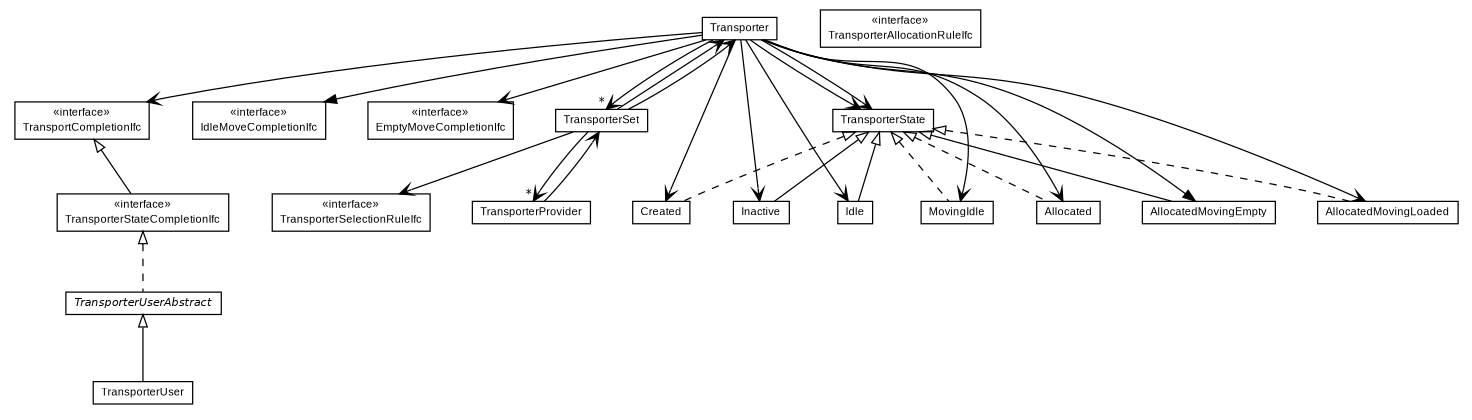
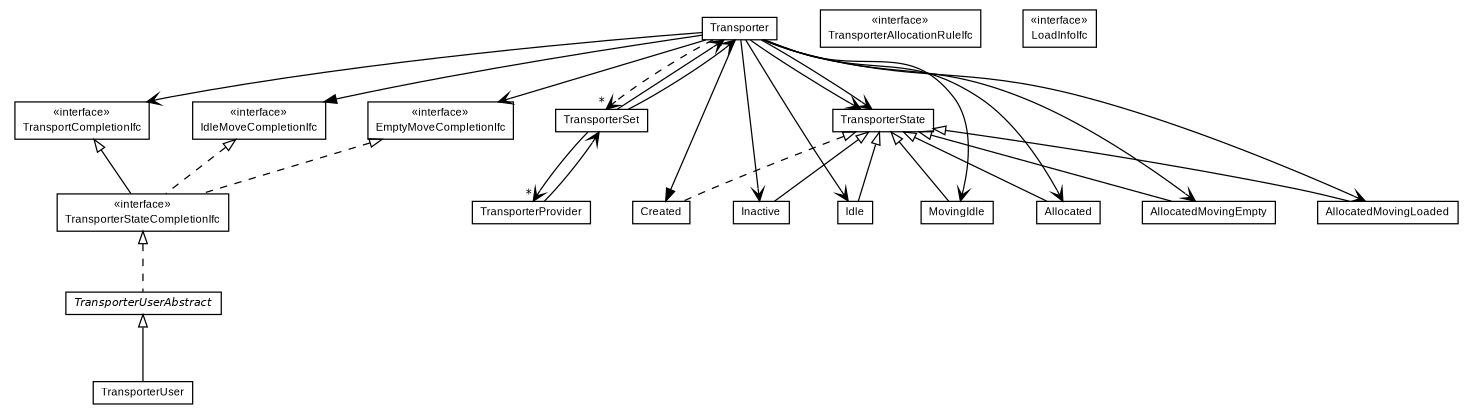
none -> (1059, 29)
(663, 69) -> (663, 69)
(997, 89) -> (997, 89)
(703, 115) -> (703, 115)
(1158, 163) -> (1158, 163)
none -> (285, 168)
(981, 169) -> (981, 169)
none -> (196, 170)
(924, 172) -> (924, 172)
(351, 213) -> none
